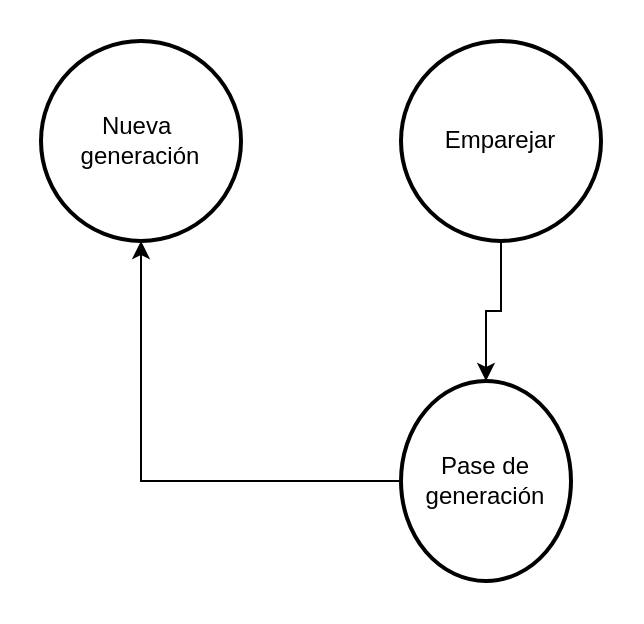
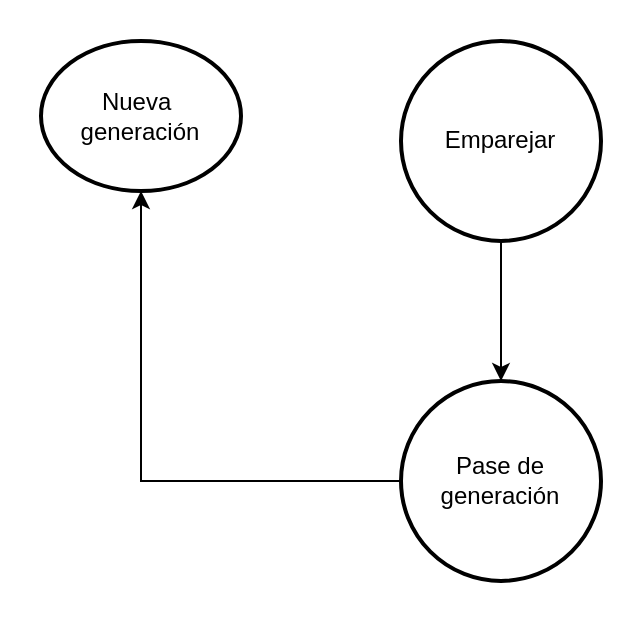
(141, 141) -> (141, 116)
(486, 481) -> (501, 481)
